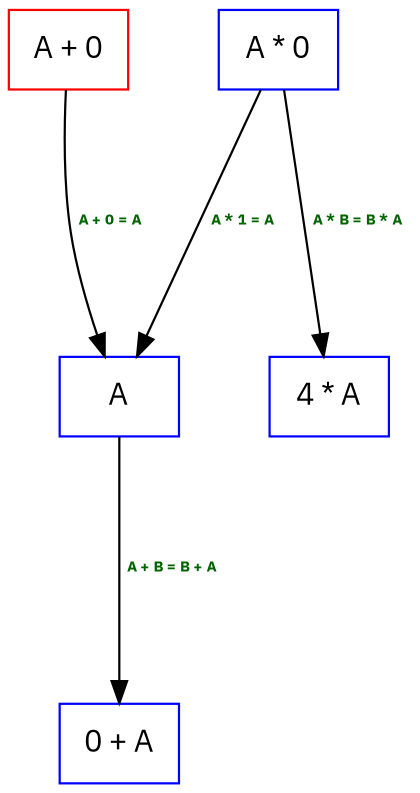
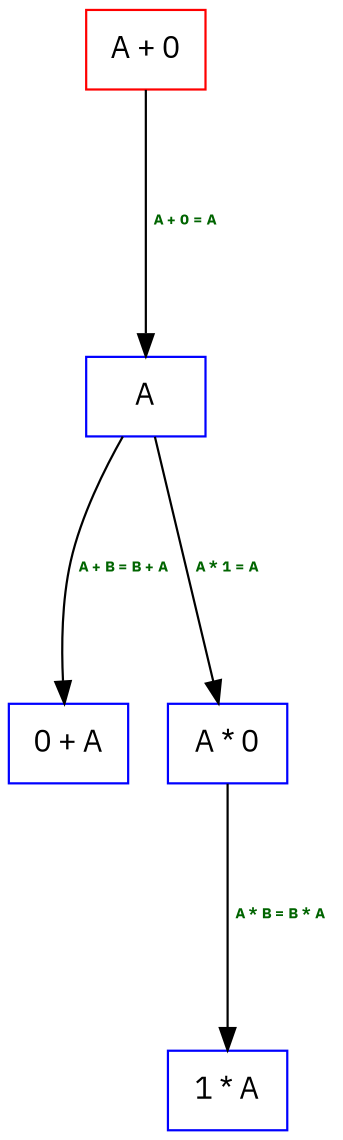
(204, 213) -> (184, 559)
(329, 397) -> (228, 1090)
